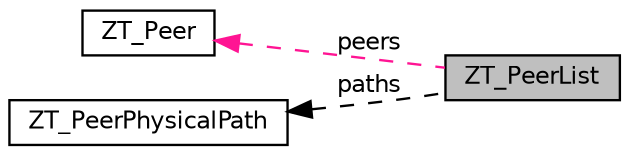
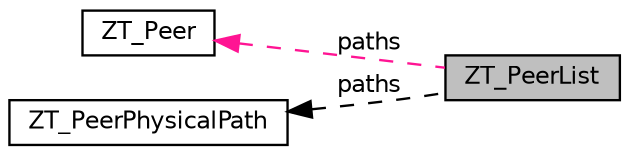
(367, 44) -> (367, 44)
